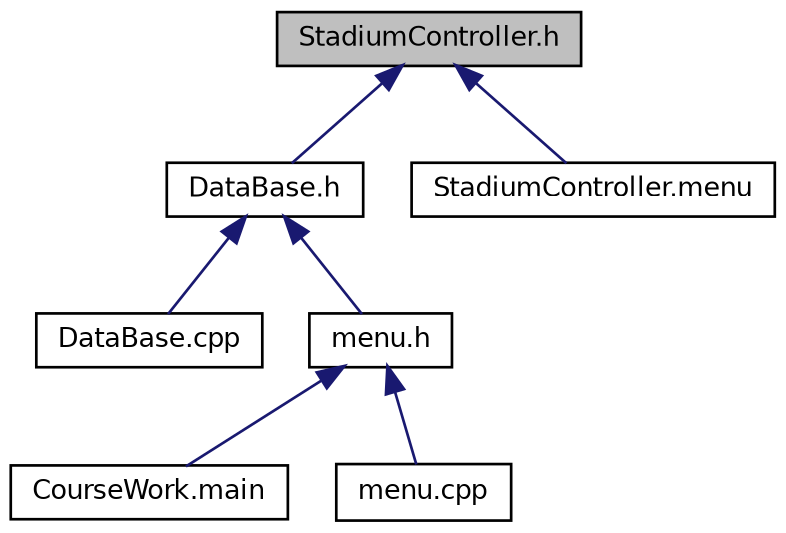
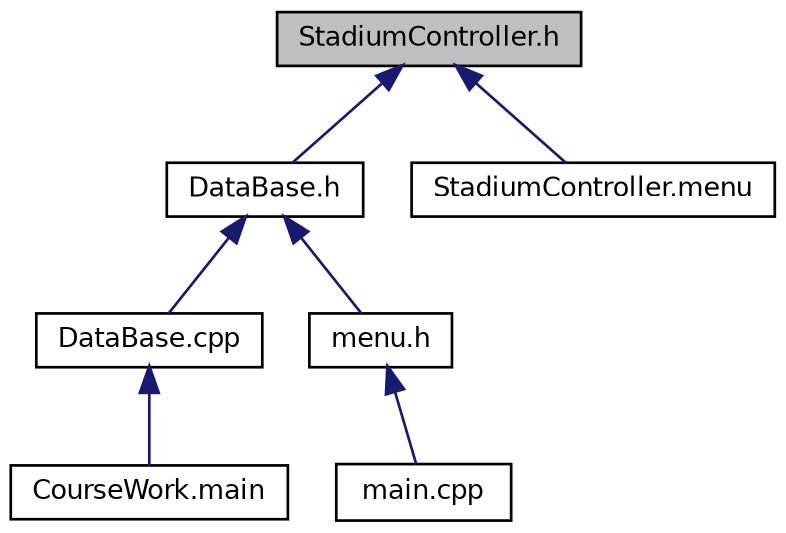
(254, 424) -> (149, 430)
(424, 492) -> (424, 492)
